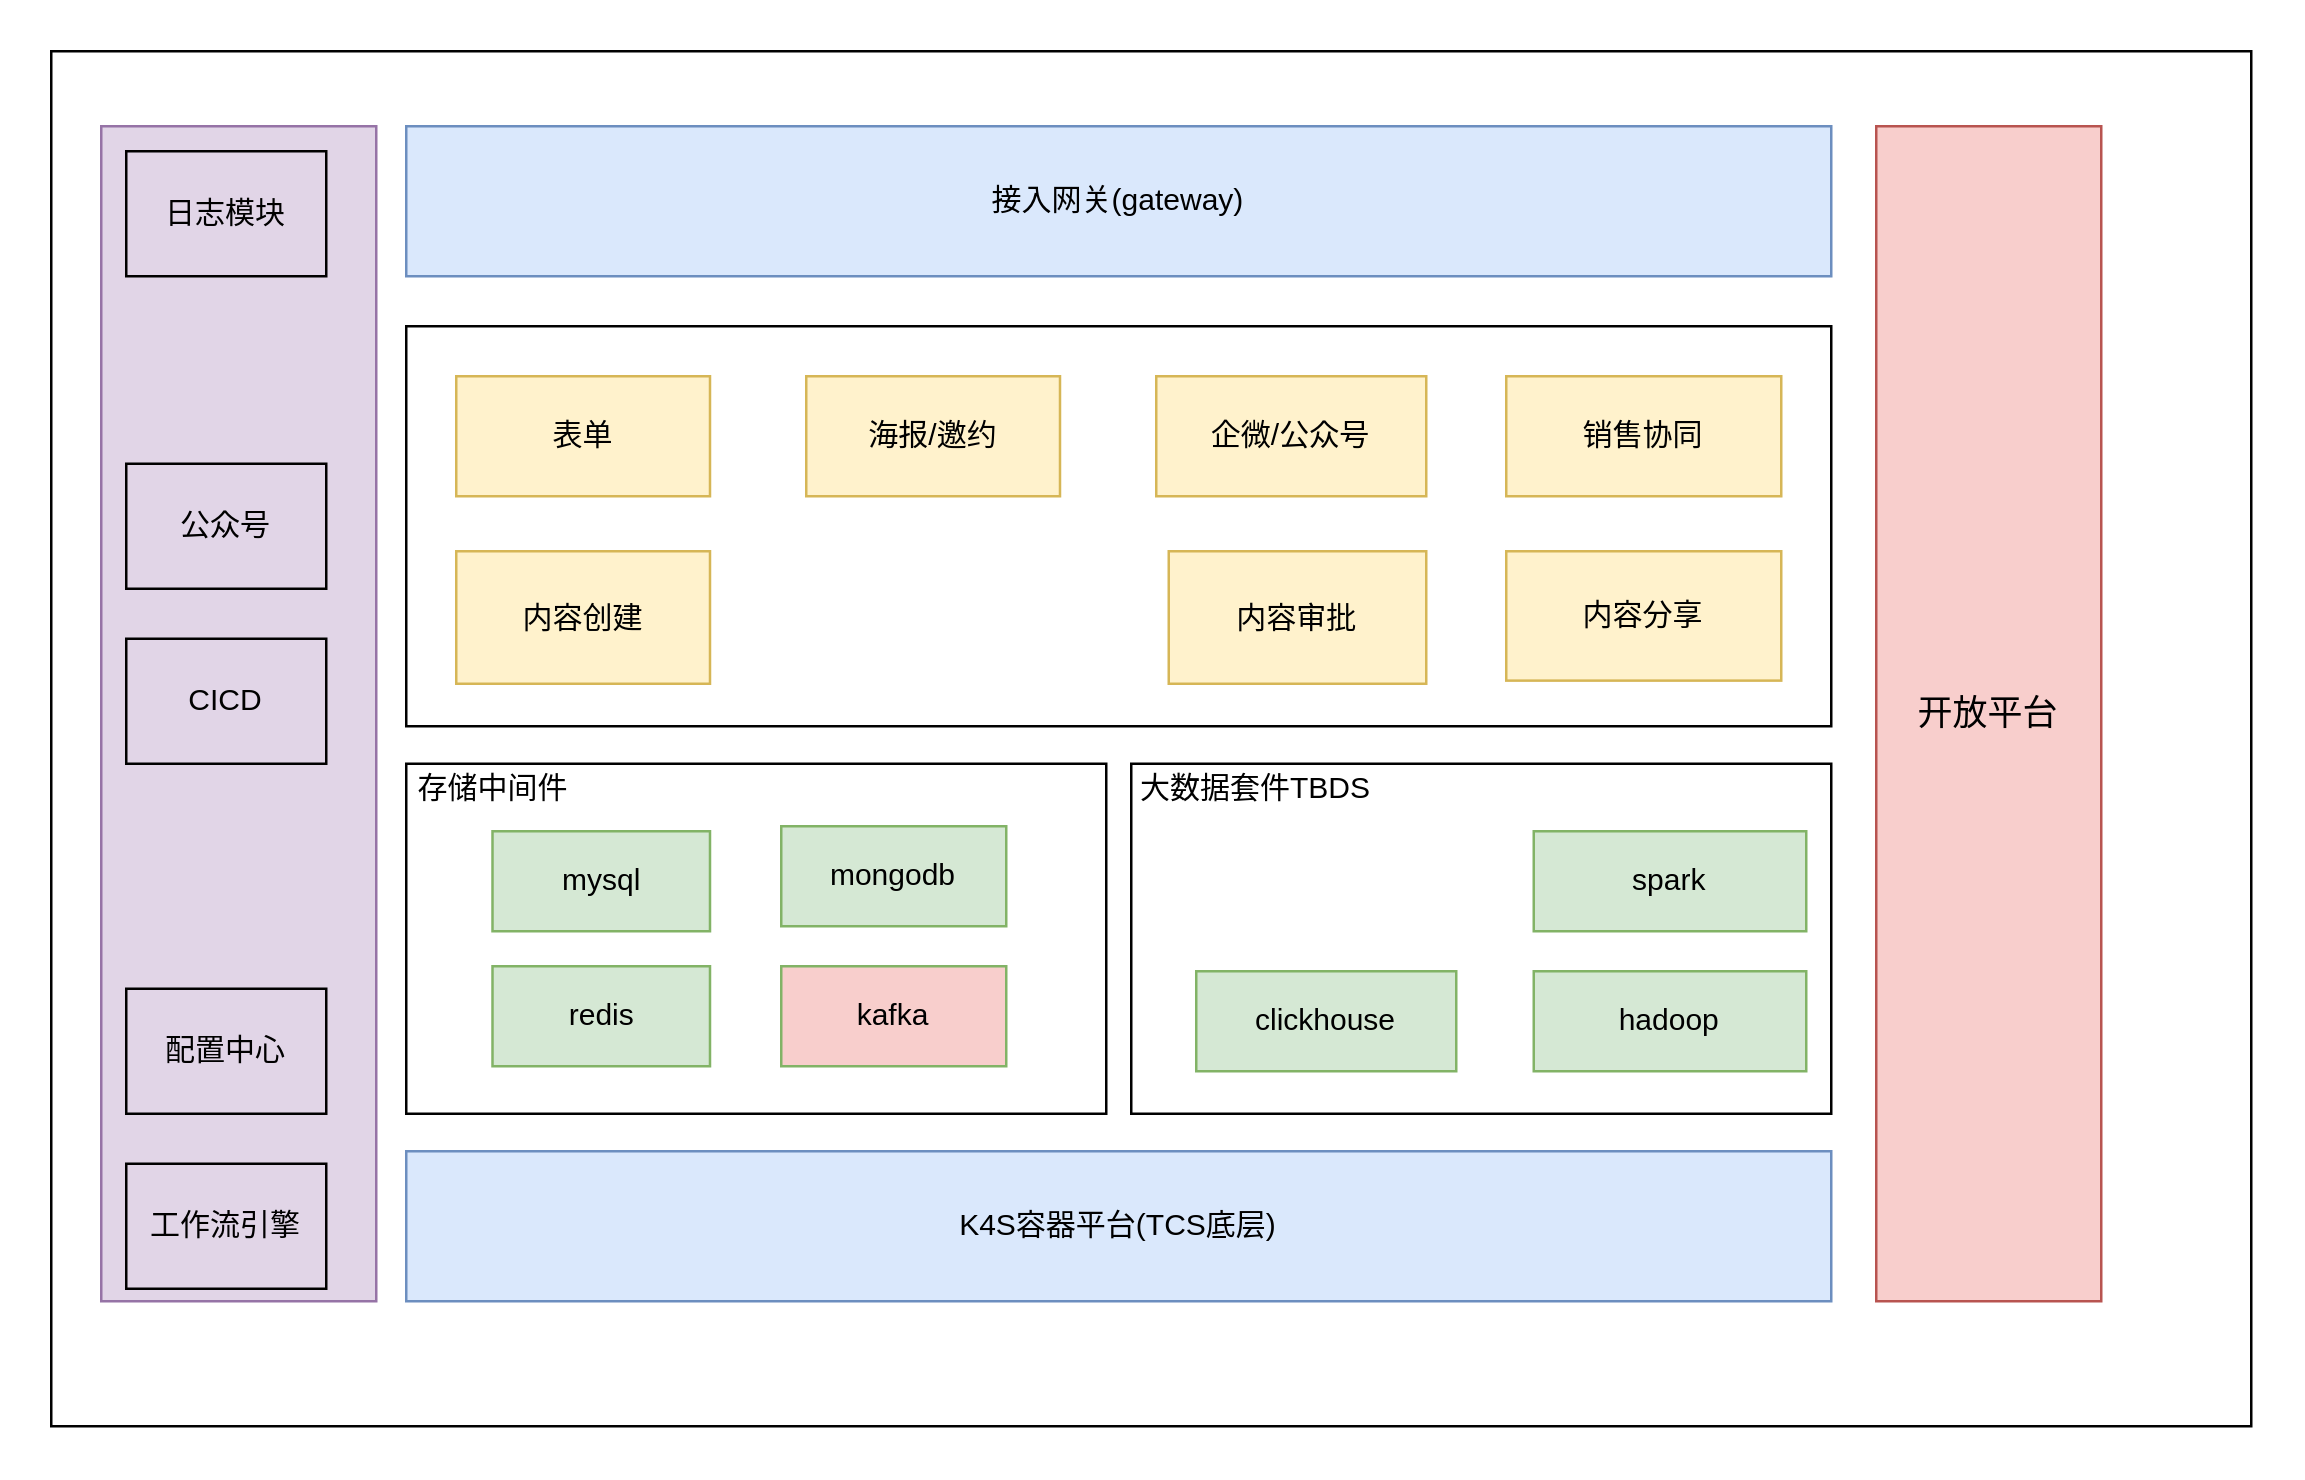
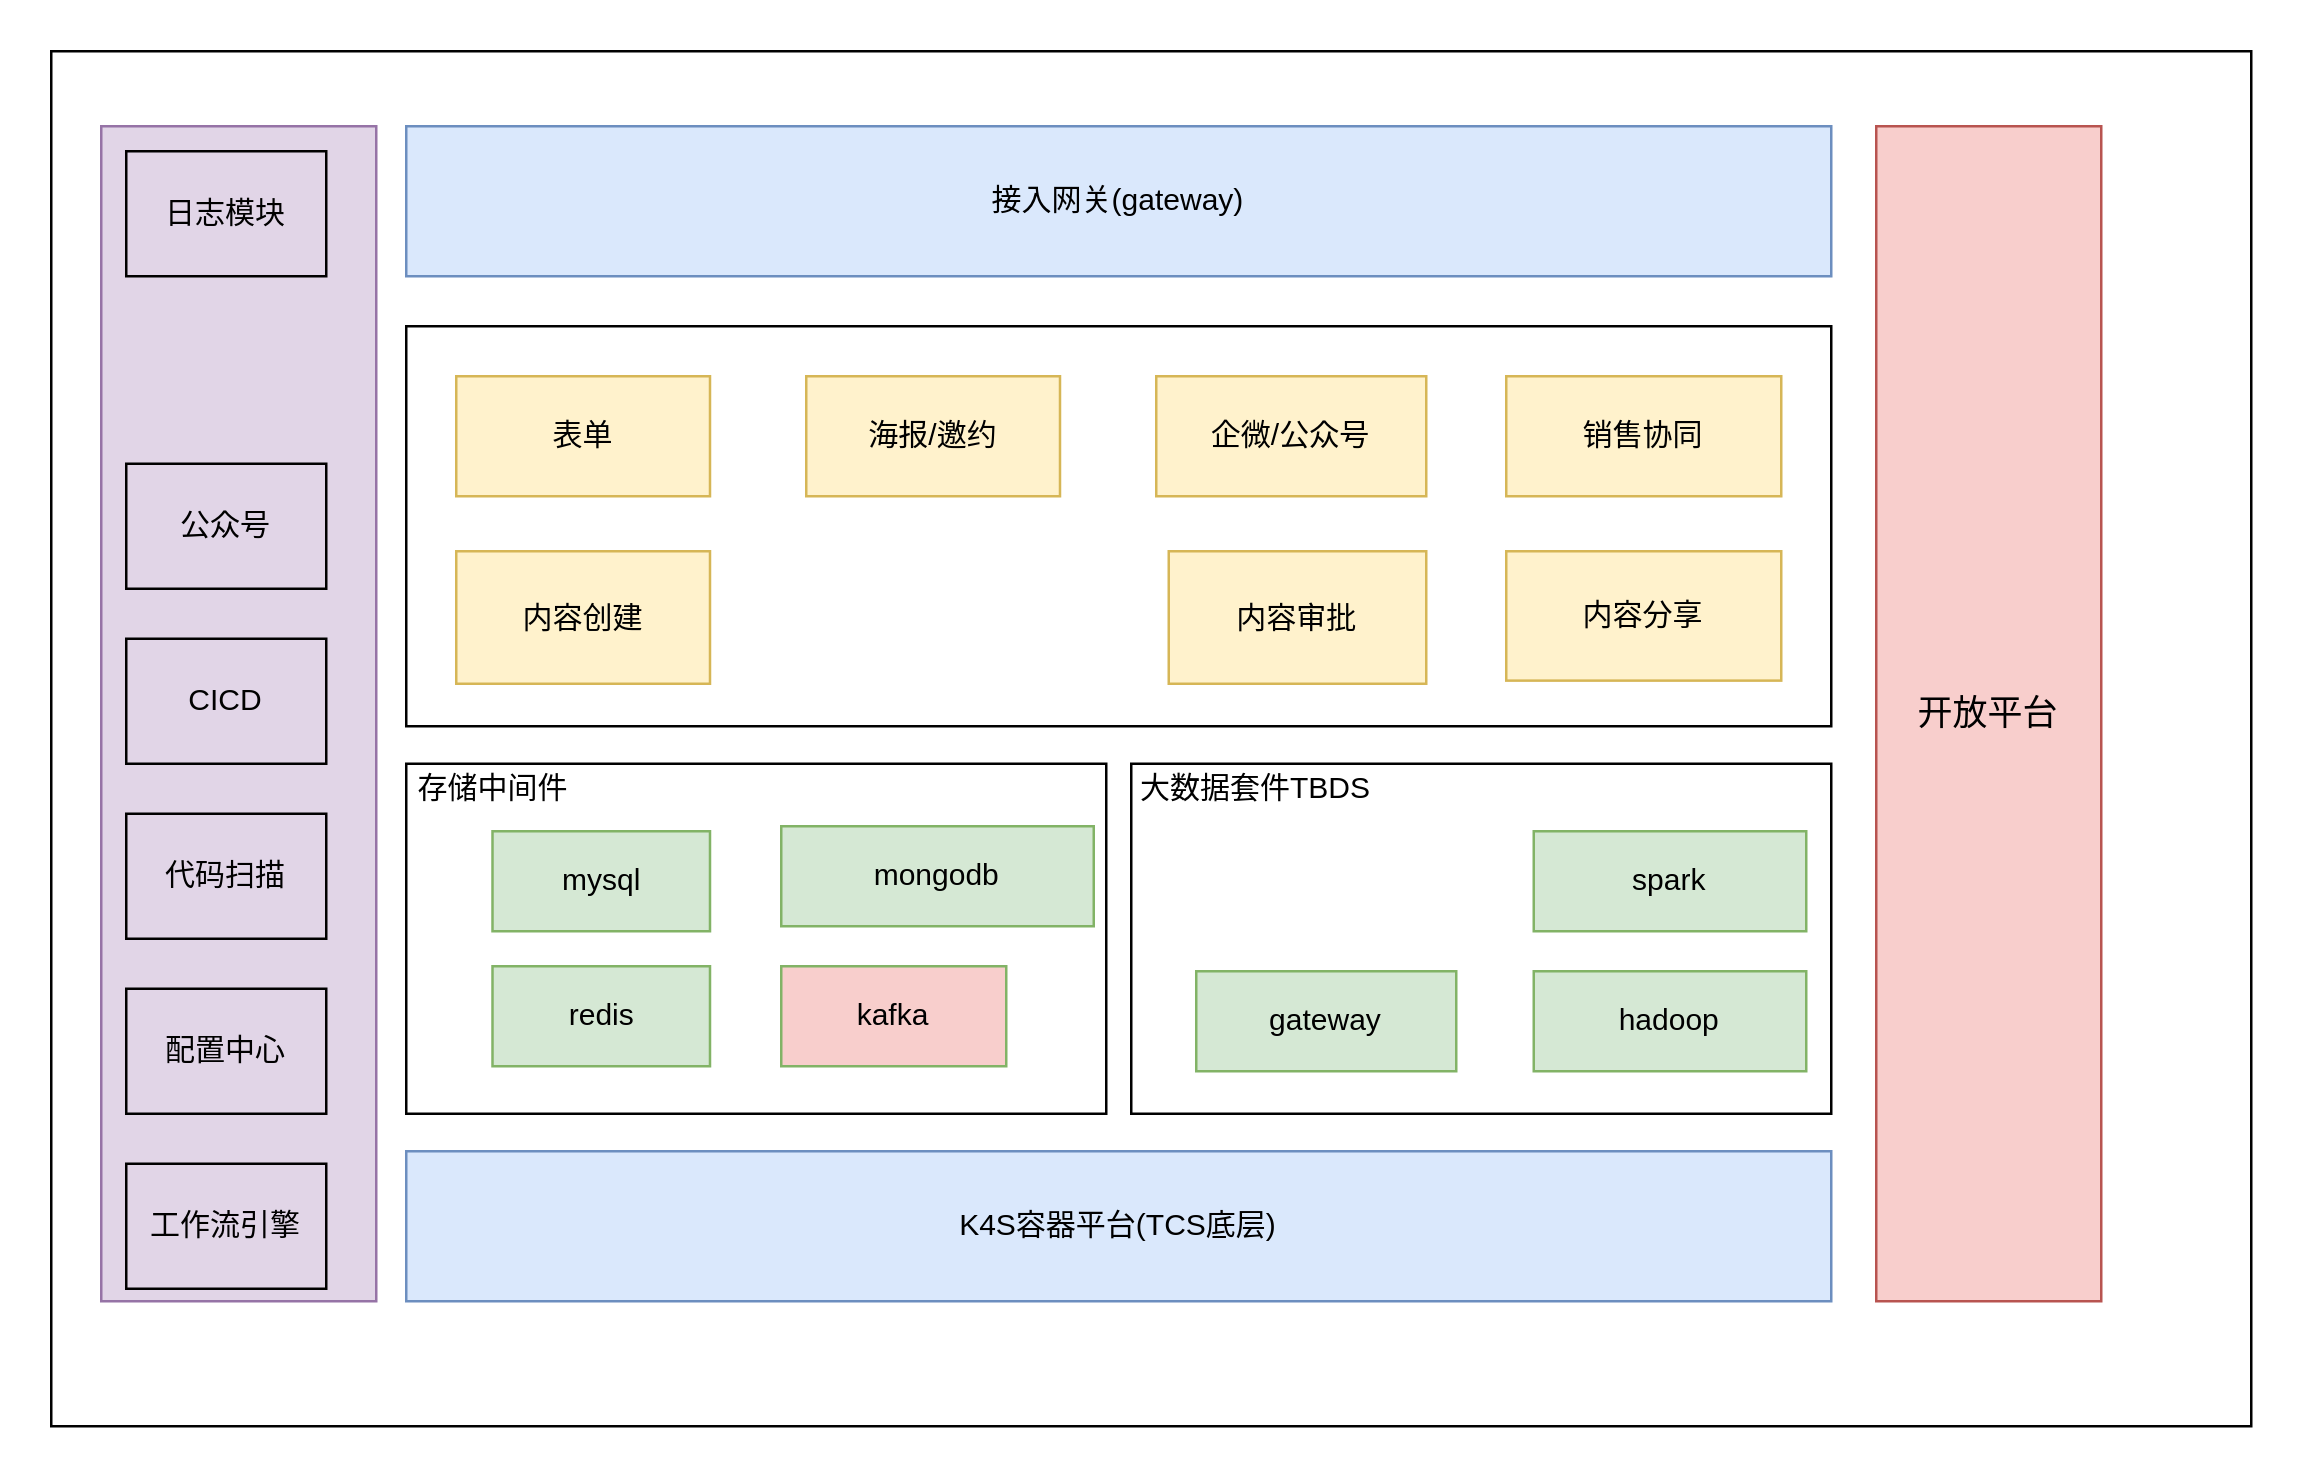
none -> (226, 876)
(894, 876) -> (938, 876)
(1326, 1021) -> (1326, 1021)
